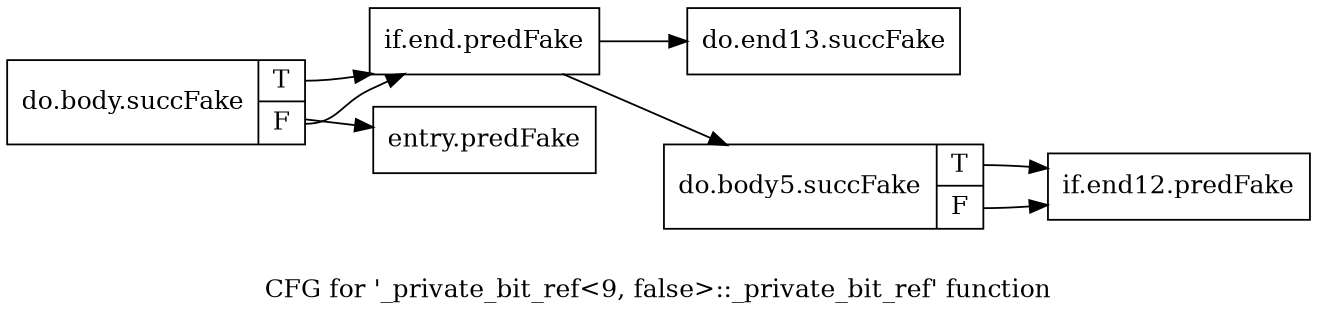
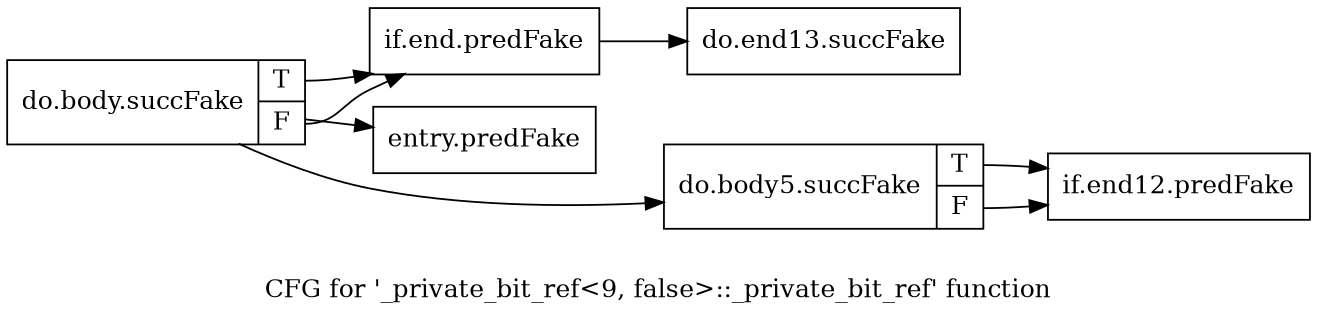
(637, 106) -> (438, 199)
